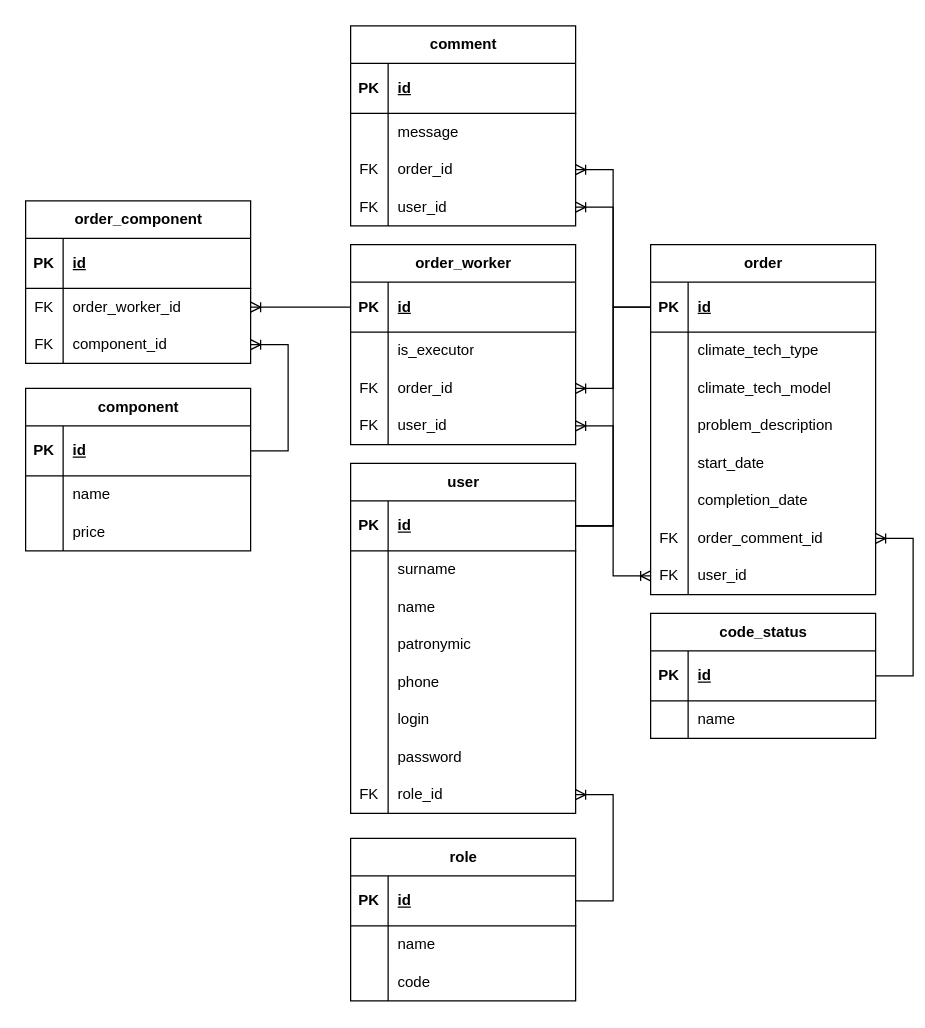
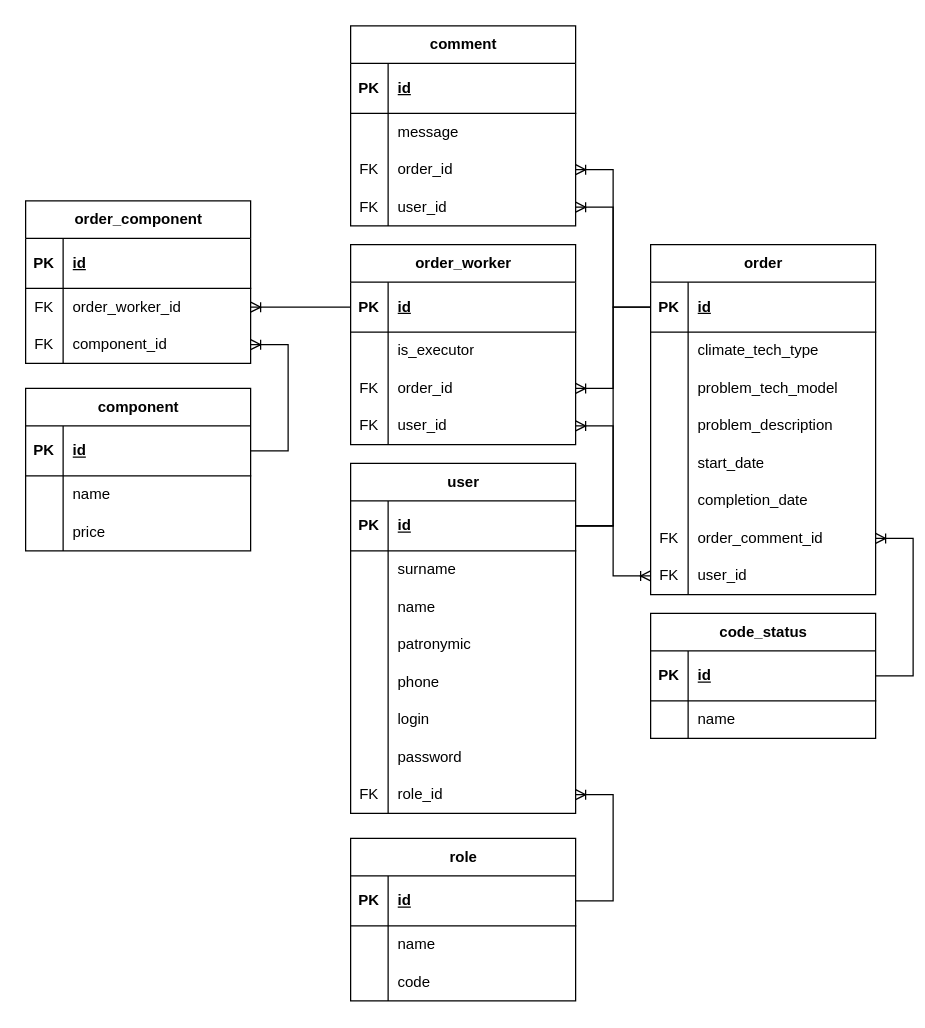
(768, 388) -> (770, 388)
